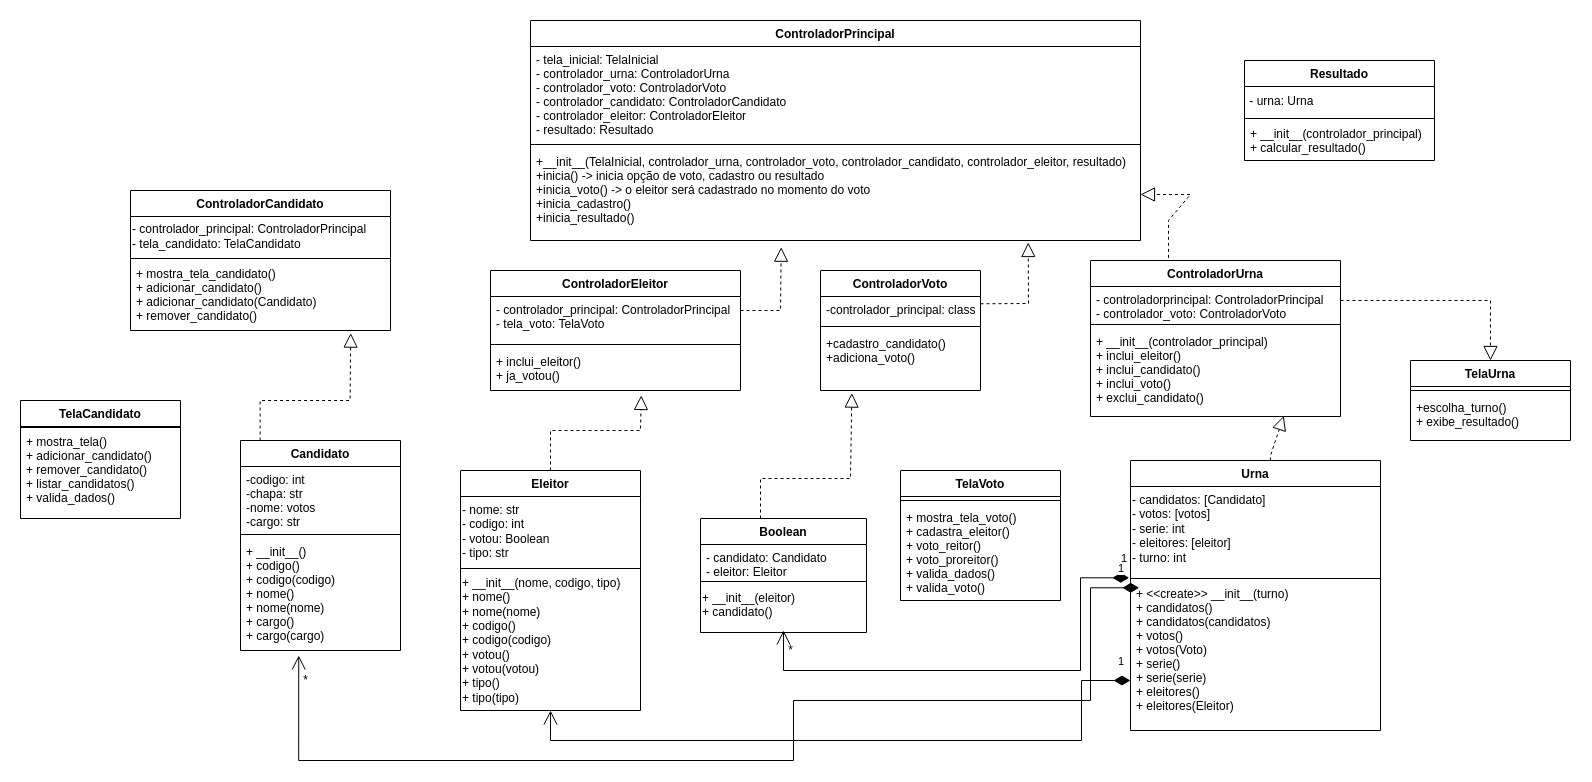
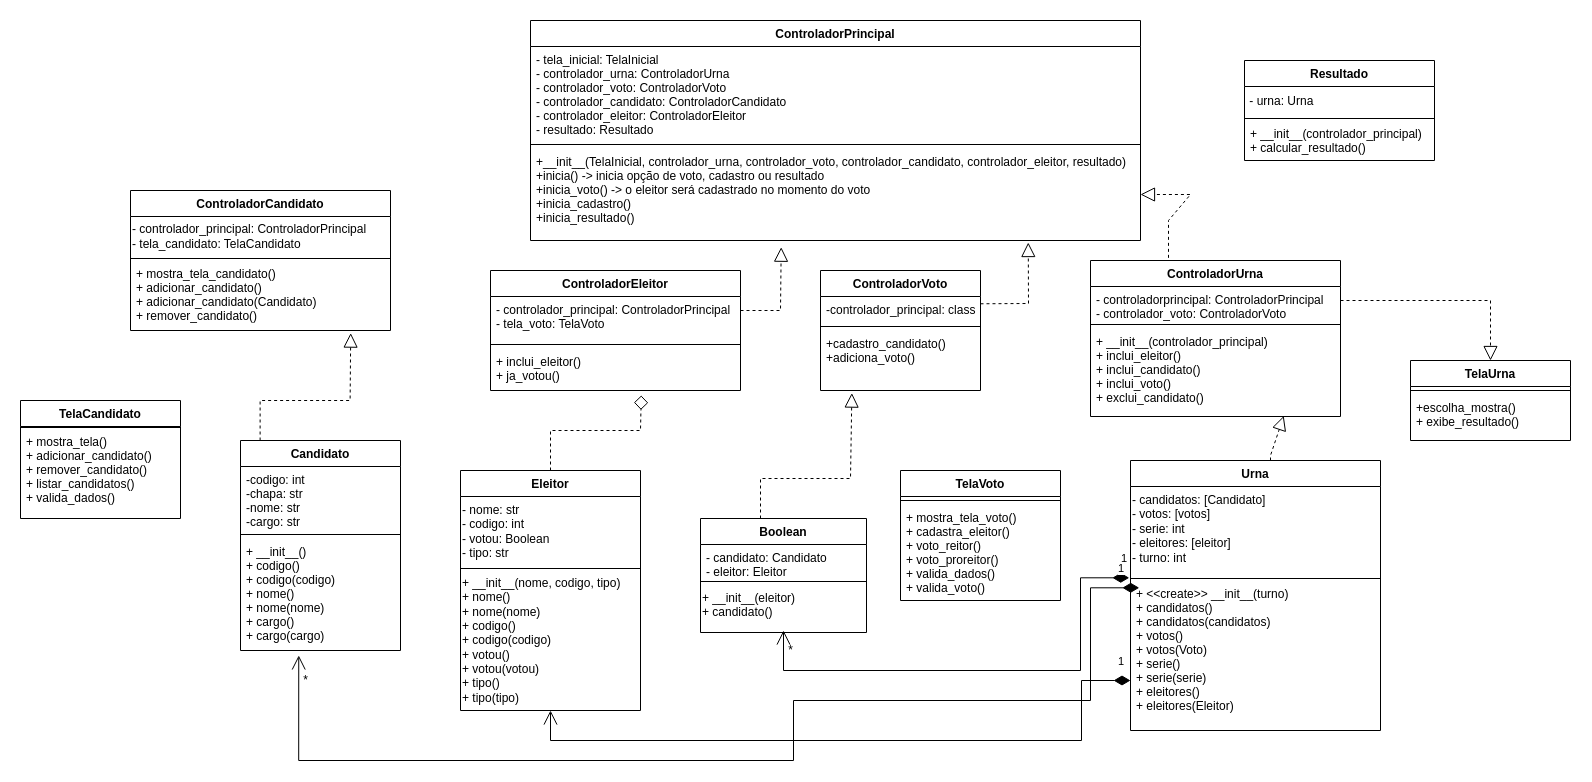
(1468, 408) -> (1472, 408)
(641, 411) -> (641, 410)
(280, 480) -> (280, 480)
